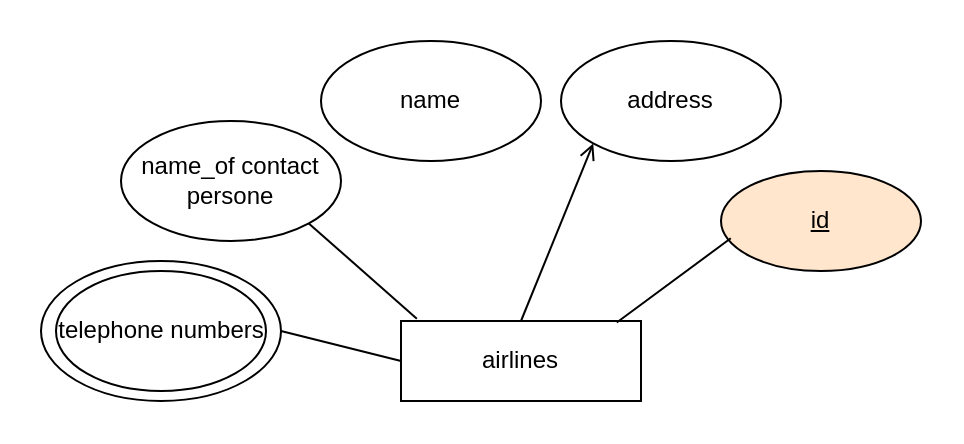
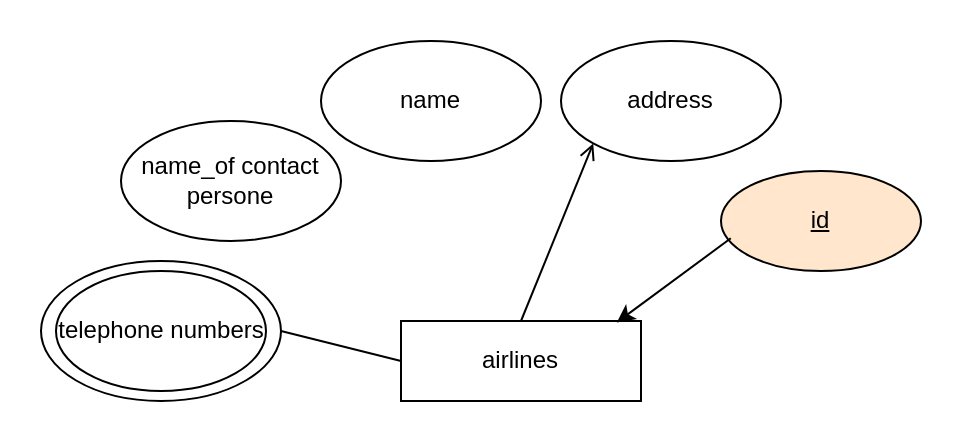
(363, 271) -> none
(623, 318) -> (629, 314)
